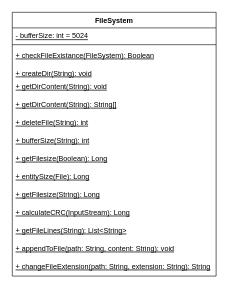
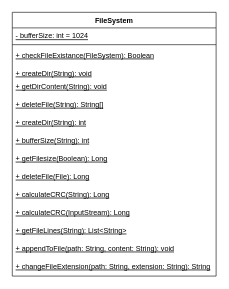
(57, 36) -> (57, 36)
(77, 104) -> (69, 104)
(59, 122) -> (58, 122)
(57, 176) -> (56, 176)
(63, 194) -> (66, 194)
